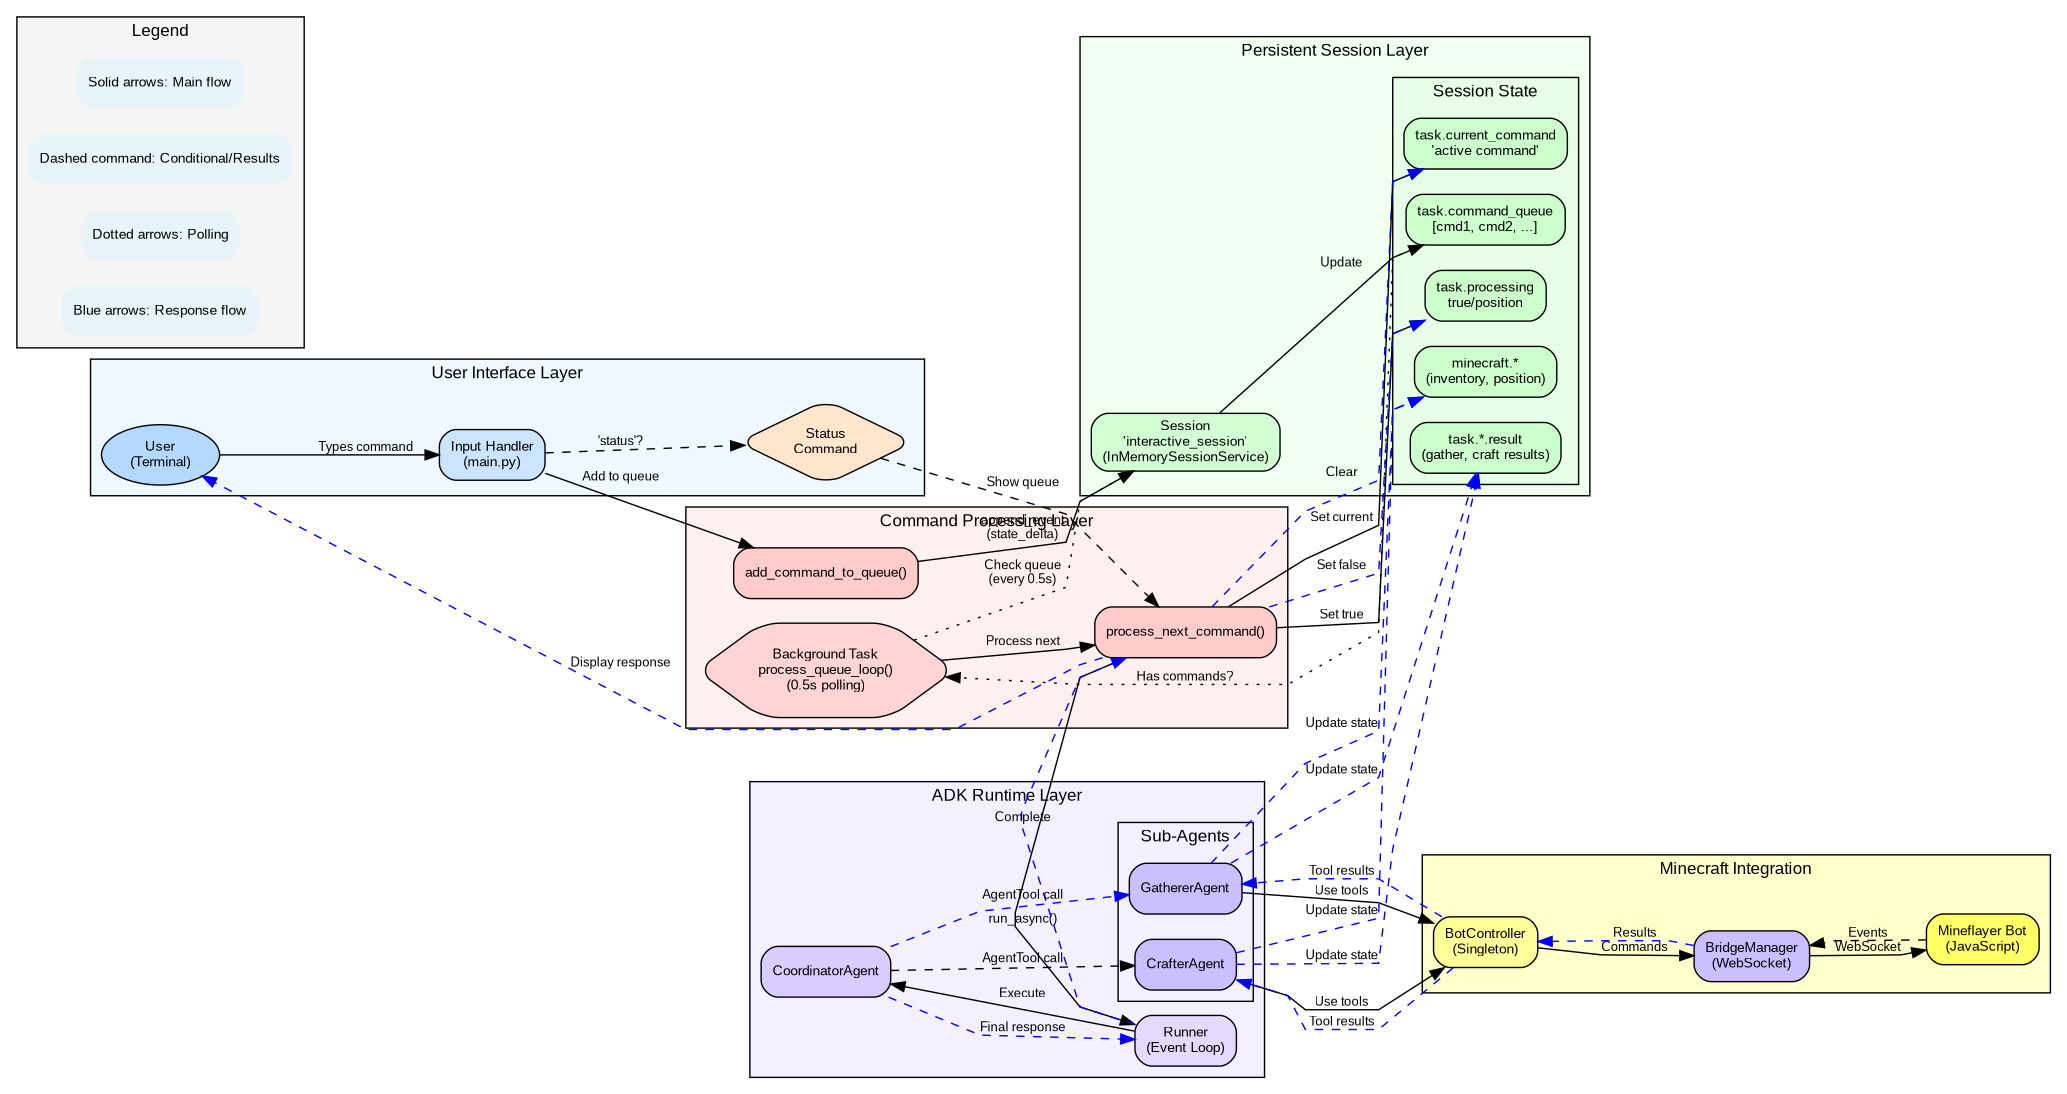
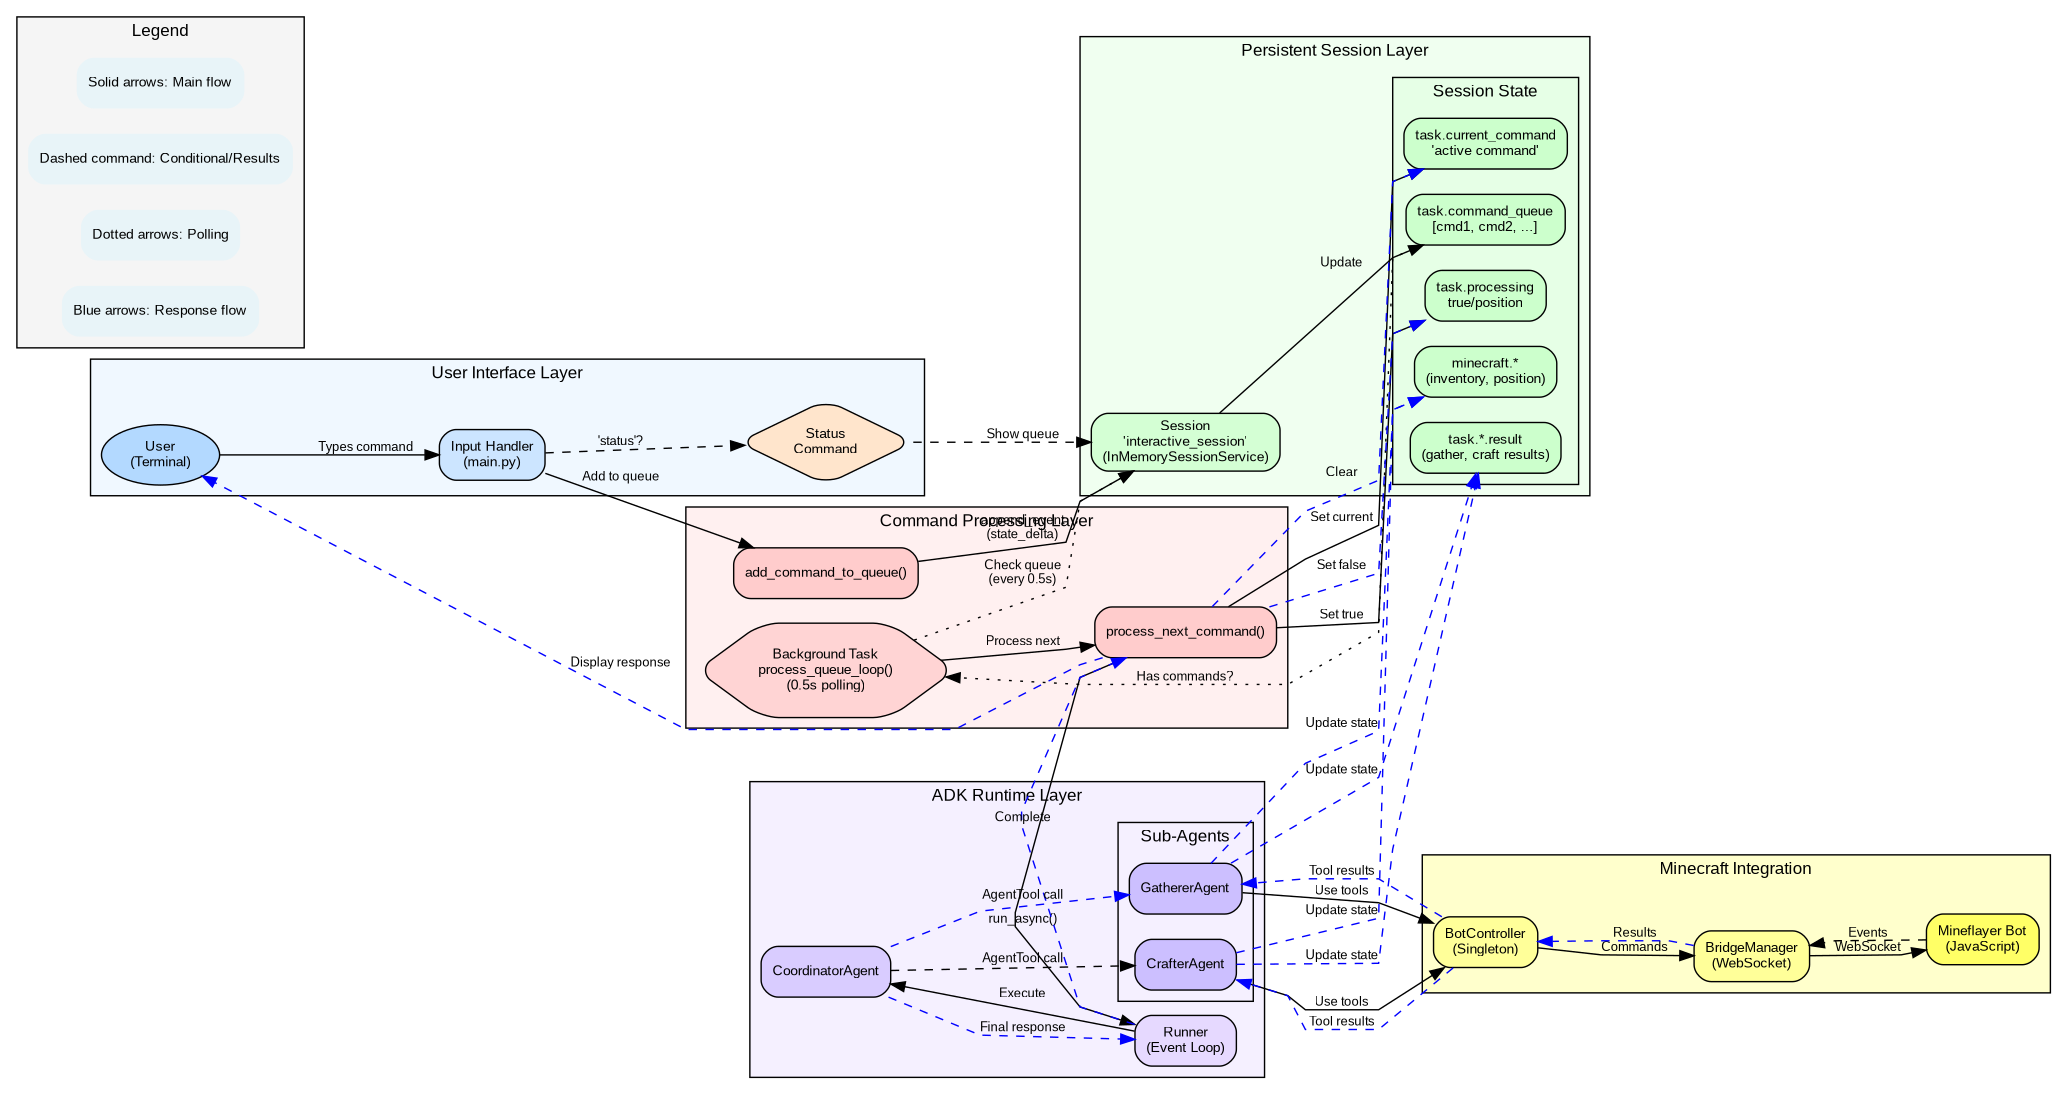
(1014, 498) -> (995, 442)
(1752, 956) -> (1752, 956)
